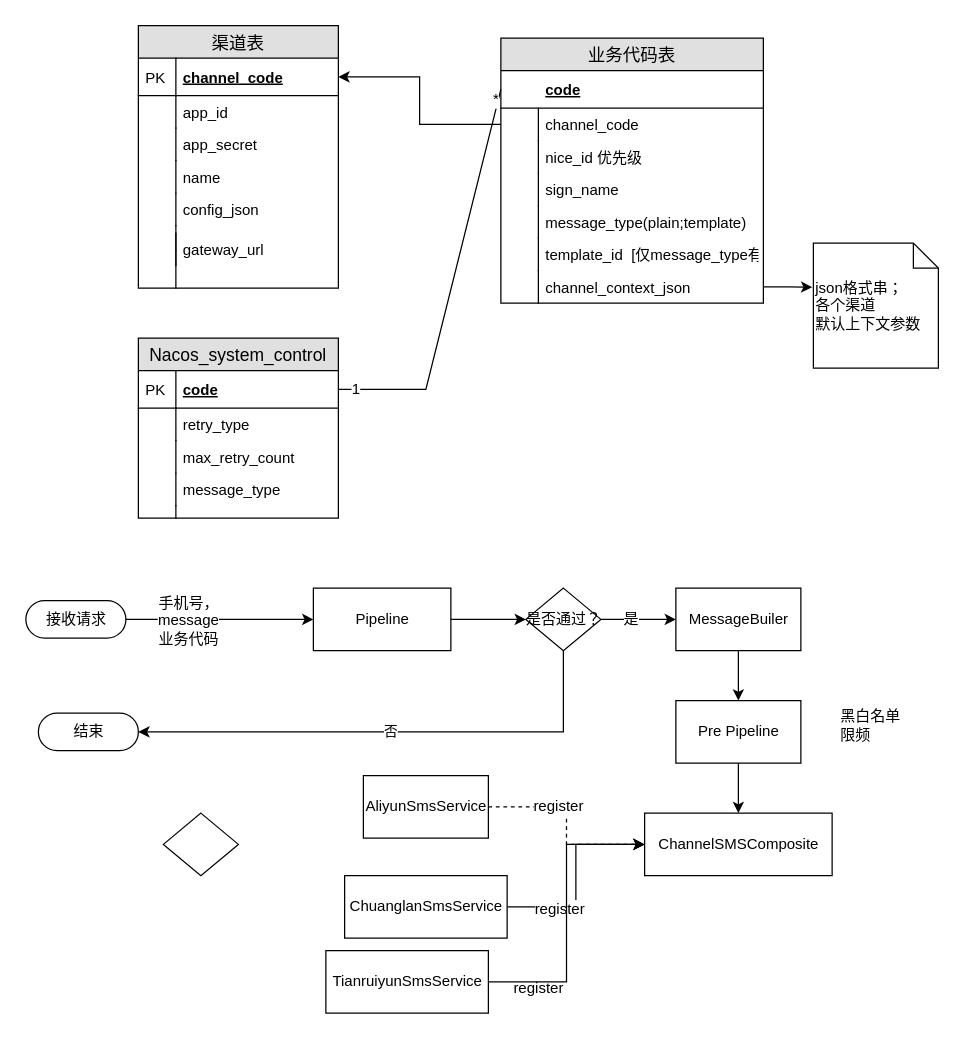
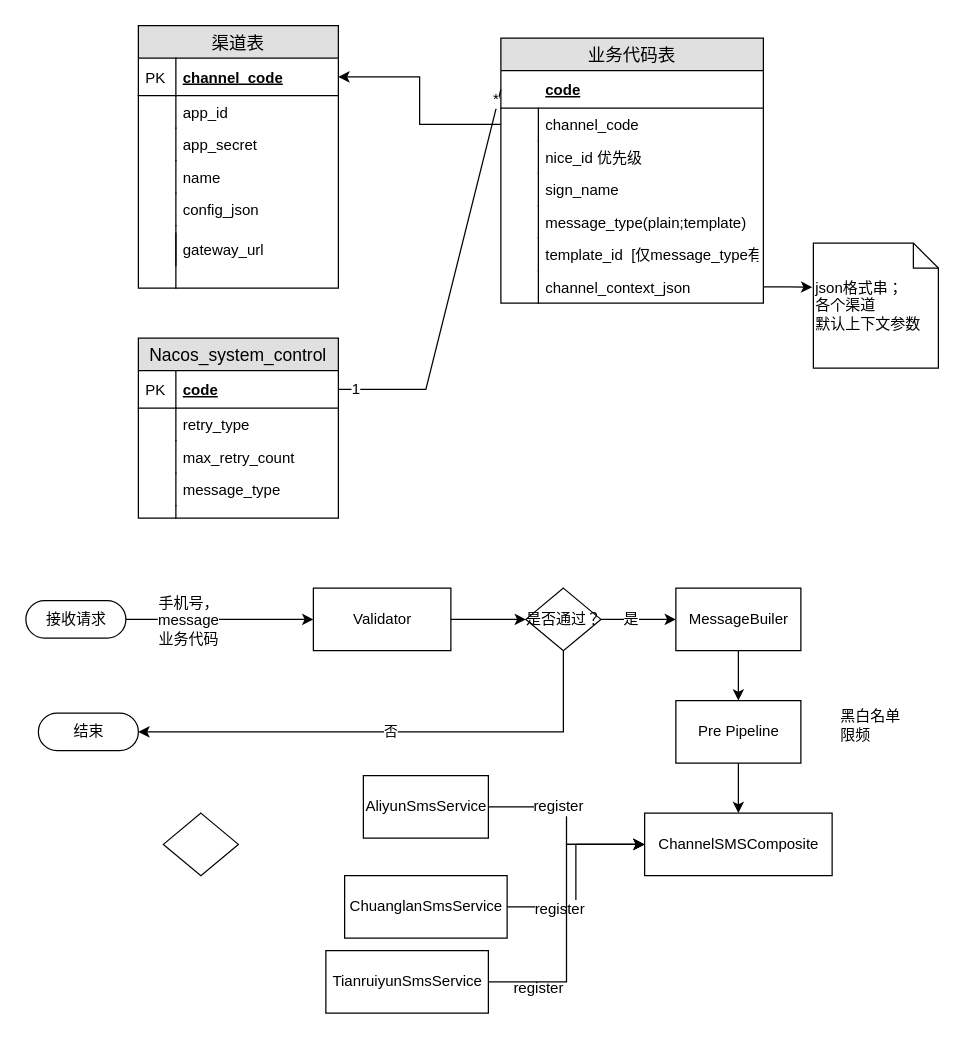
(383, 619) -> (383, 619)
(512, 807) -> (512, 807)
